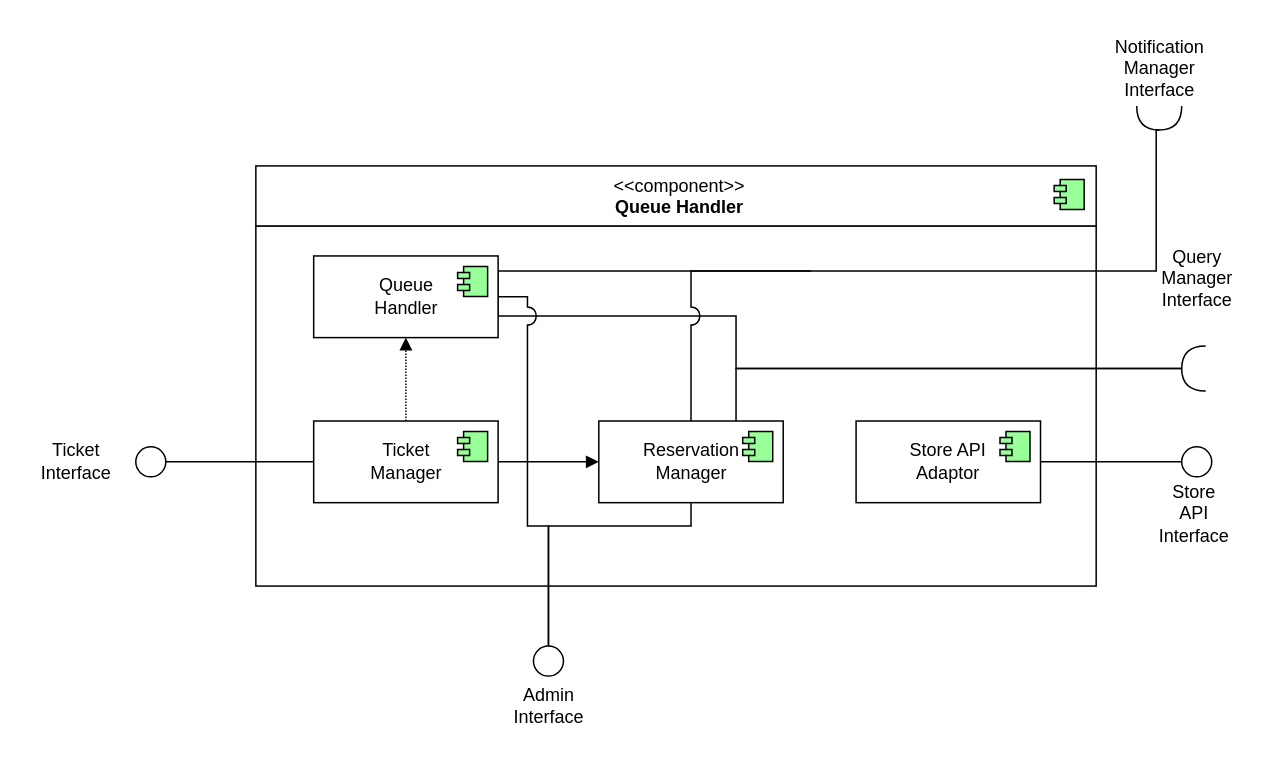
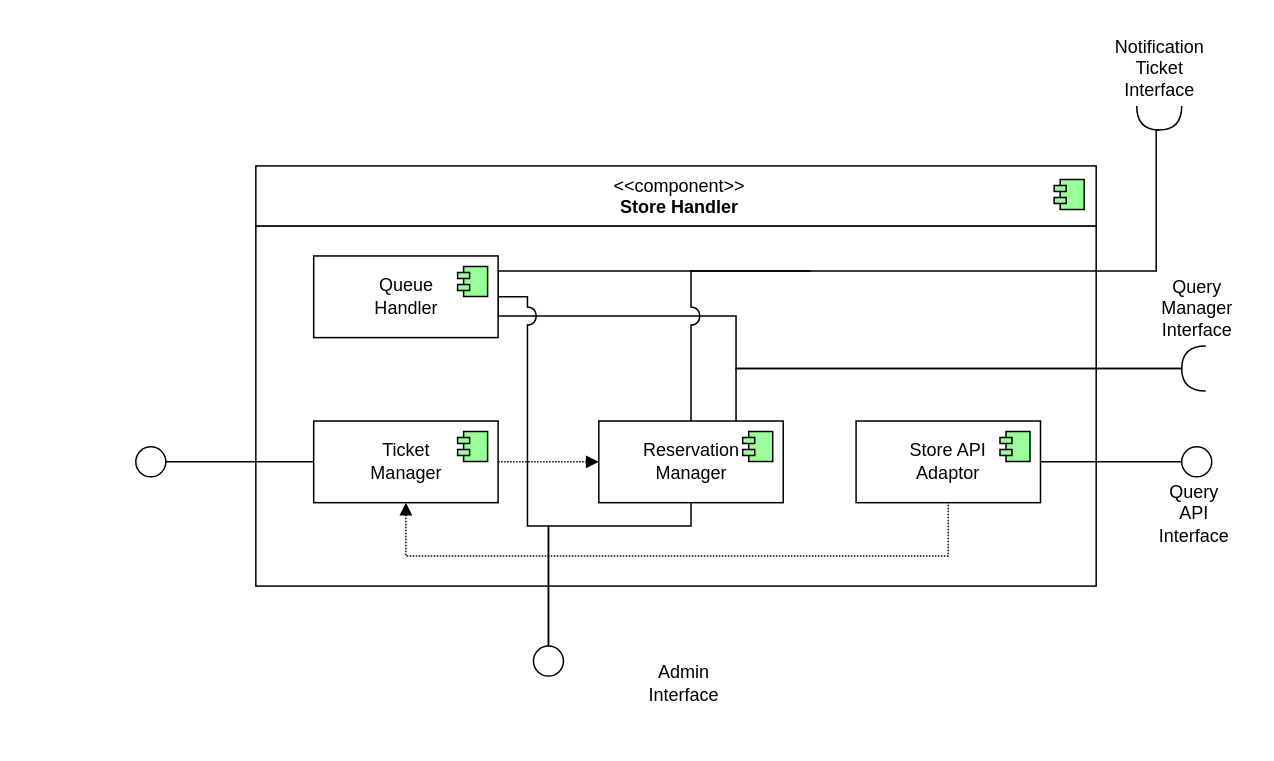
(1160, 68) -> (1160, 68)
(680, 198) -> (680, 198)
(1196, 278) -> (1196, 308)
(406, 385) -> none
(76, 462) -> none
(542, 462) -> (542, 462)
(1194, 514) -> (1194, 514)
none -> (682, 556)
(548, 706) -> (683, 683)
